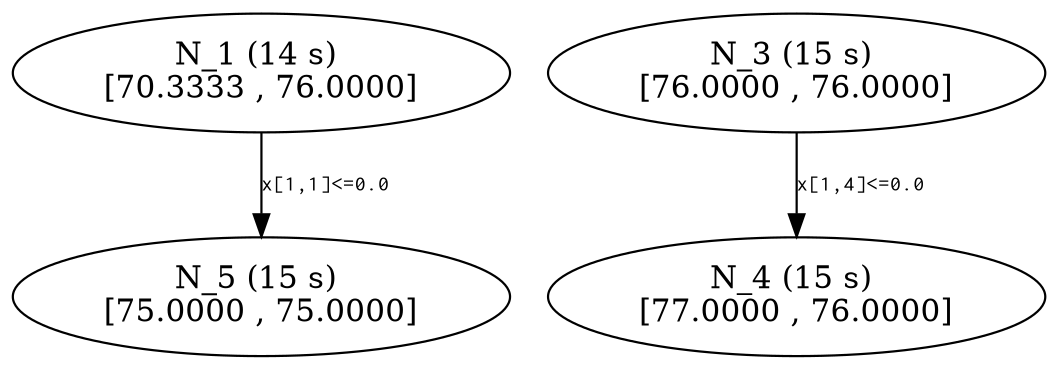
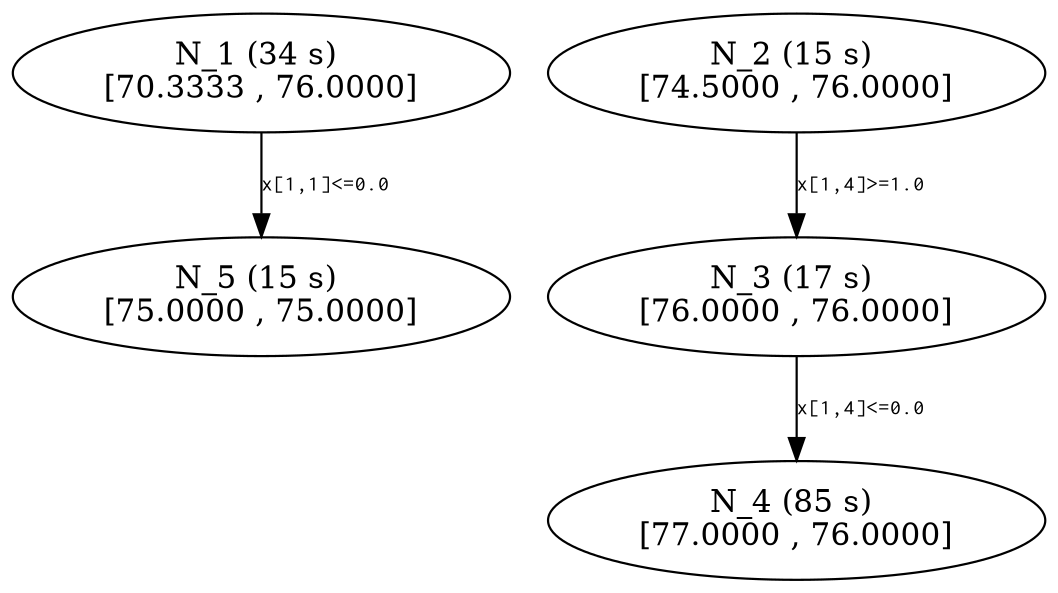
(261, 73) -> (261, 73)
none -> (797, 73)
(797, 73) -> (797, 297)
(797, 297) -> (797, 520)
